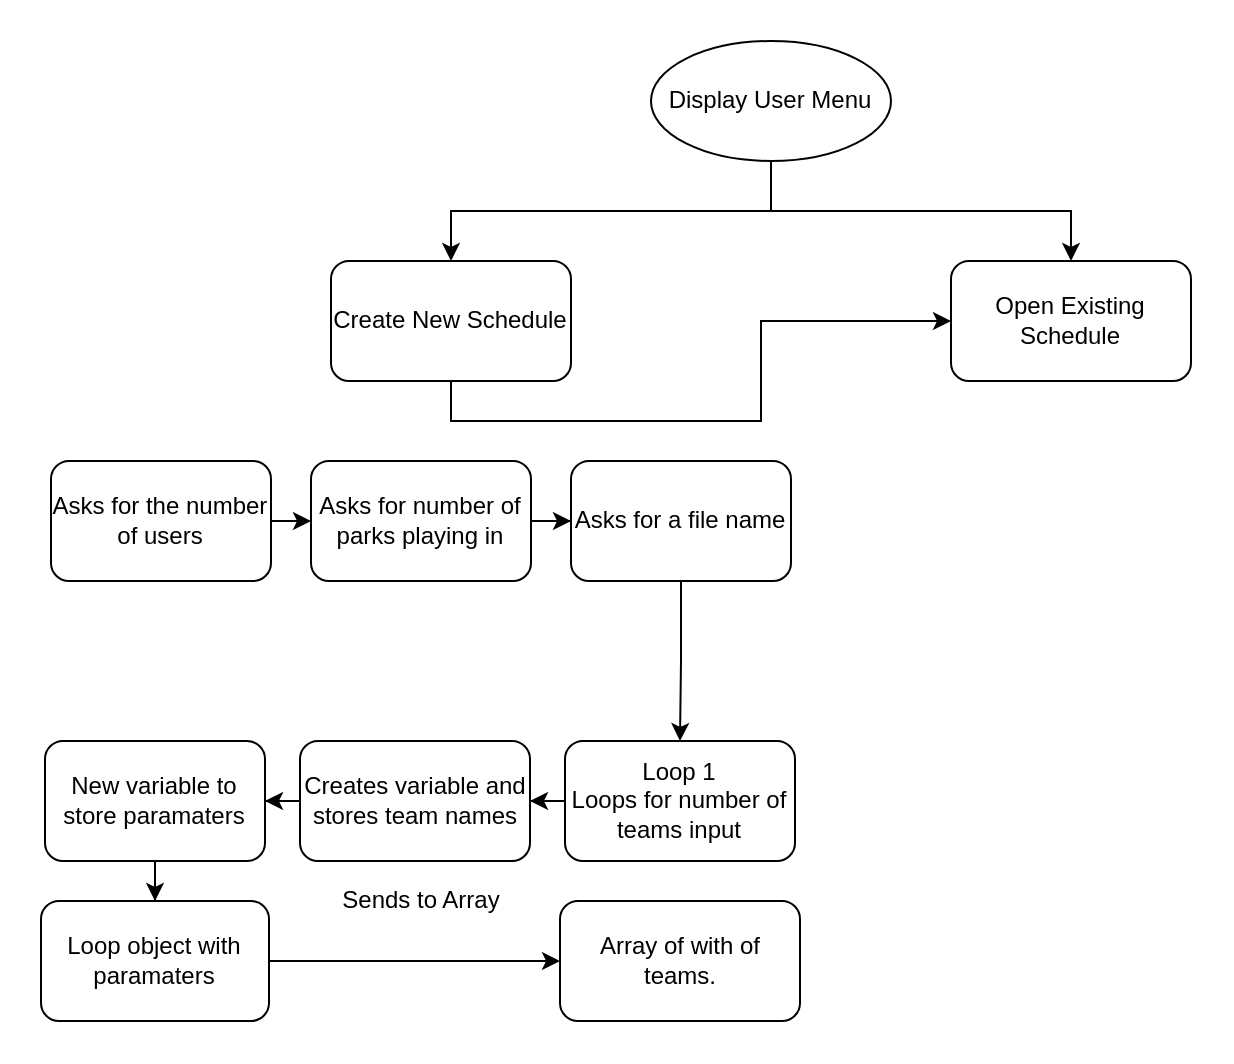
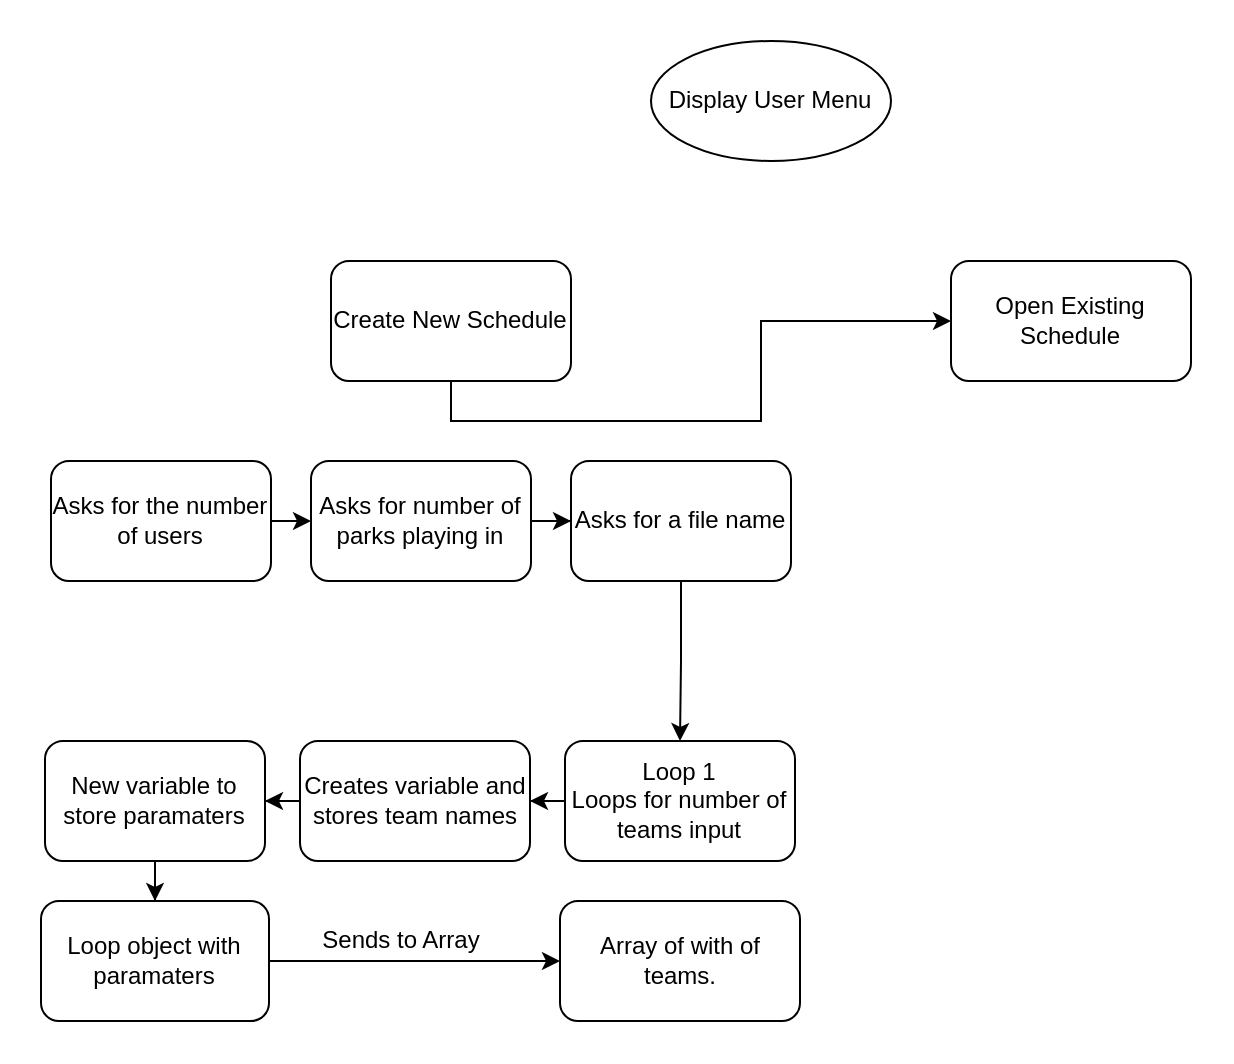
(591, 211) -> none
(941, 211) -> none
(421, 901) -> (401, 941)
